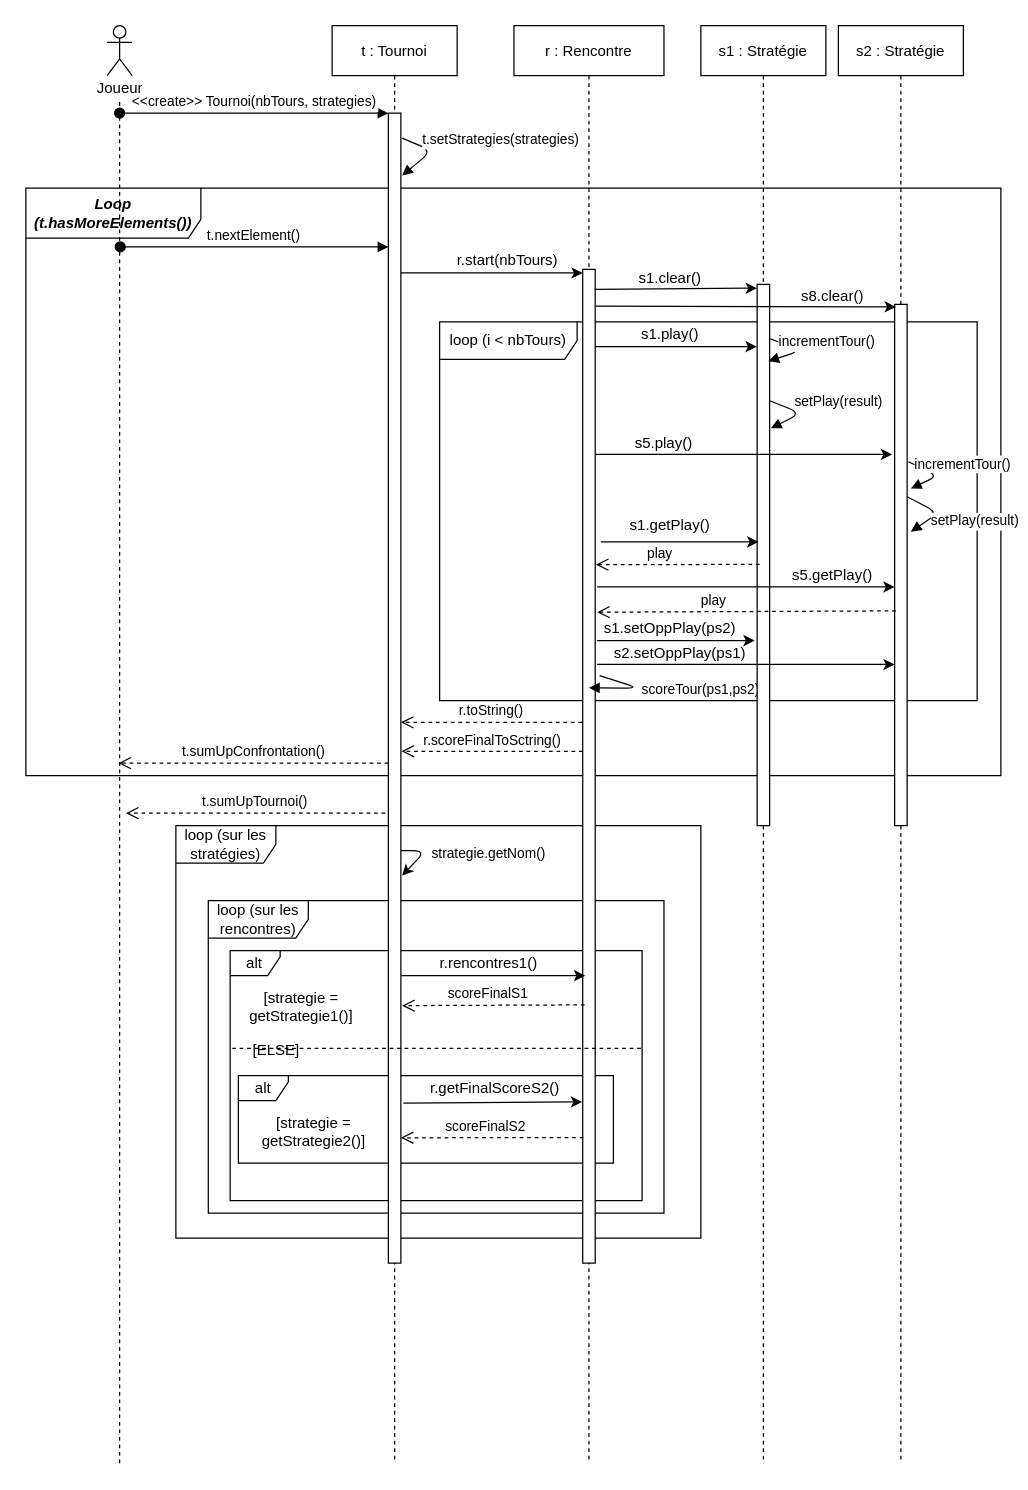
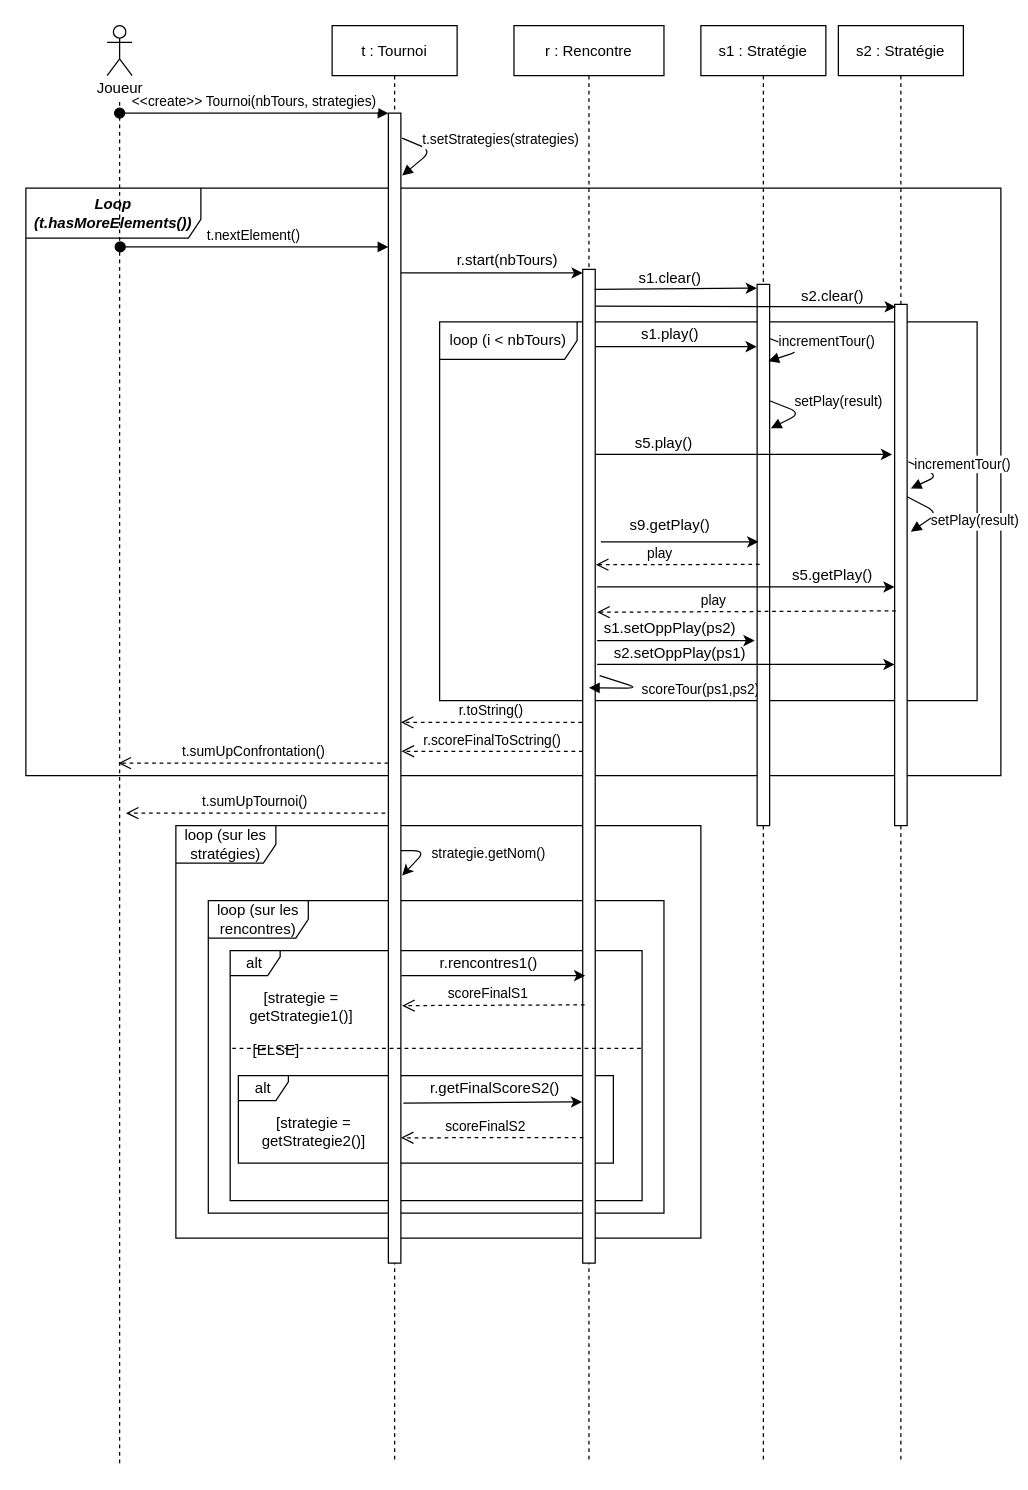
(833, 297) -> (833, 297)
(670, 526) -> (670, 526)
